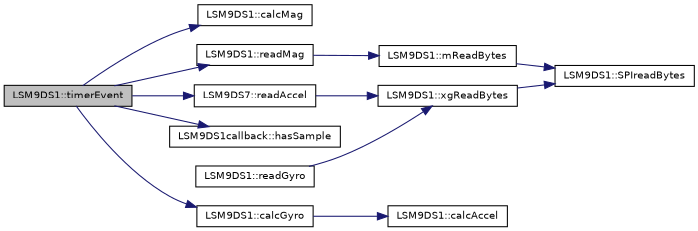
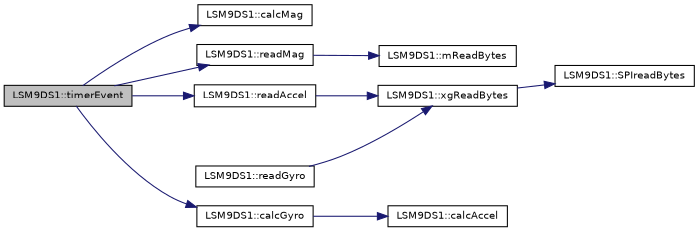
(530, 65) -> none
(255, 96) -> (255, 96)
(255, 137) -> none
